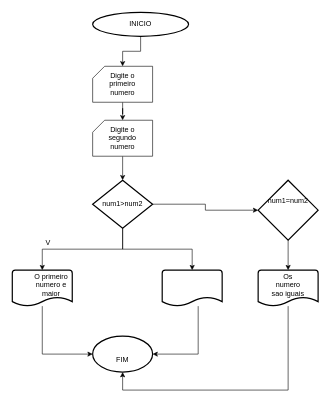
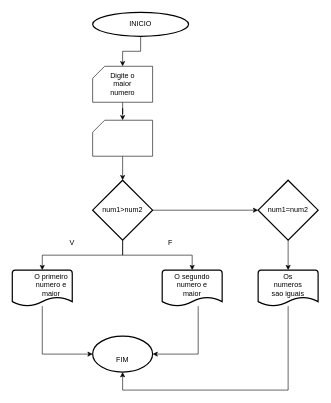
(123, 84) -> (123, 84)
(123, 138) -> none
(288, 201) -> (288, 210)
(123, 204) -> (123, 210)
(48, 243) -> (72, 243)
none -> (171, 243)
none -> (192, 285)
(288, 285) -> (288, 285)
